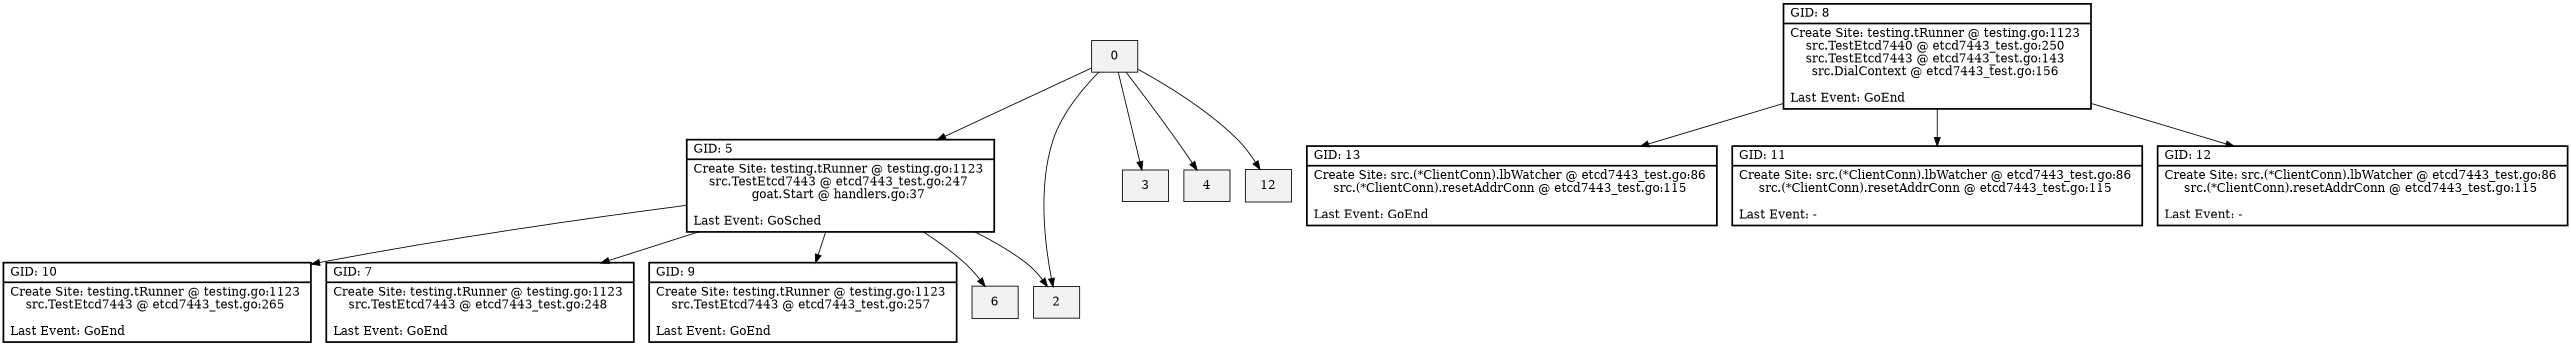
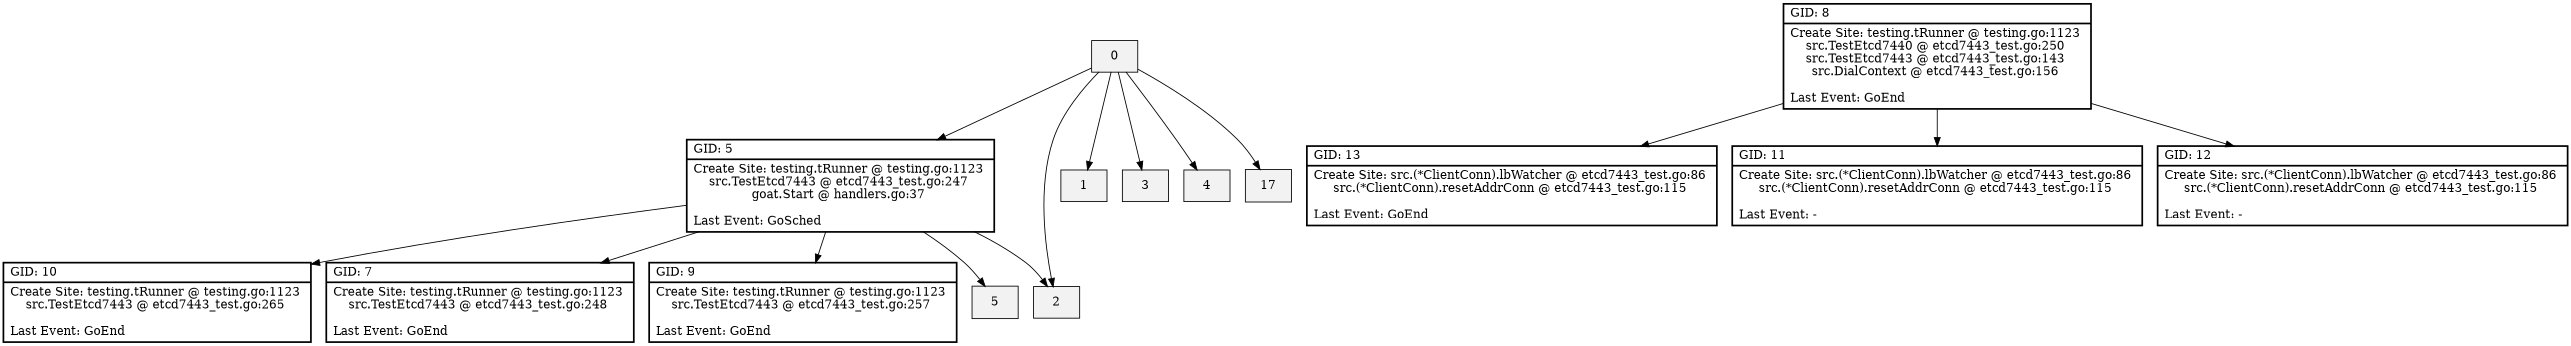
none -> (1084, 186)
(1268, 186) -> (1268, 186)
(995, 302) -> (995, 302)
